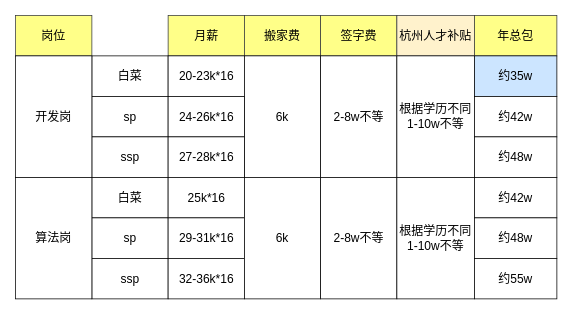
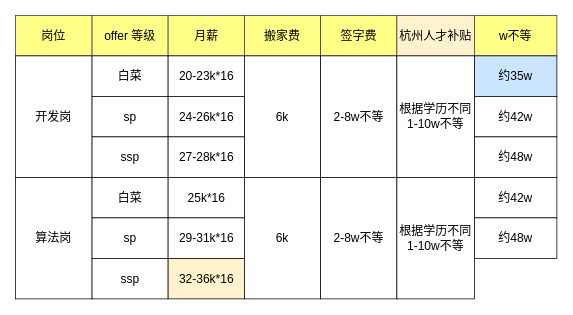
none -> (130, 36)
(516, 36) -> (516, 36)
(206, 279) -> (206, 279)
(516, 279) -> none
